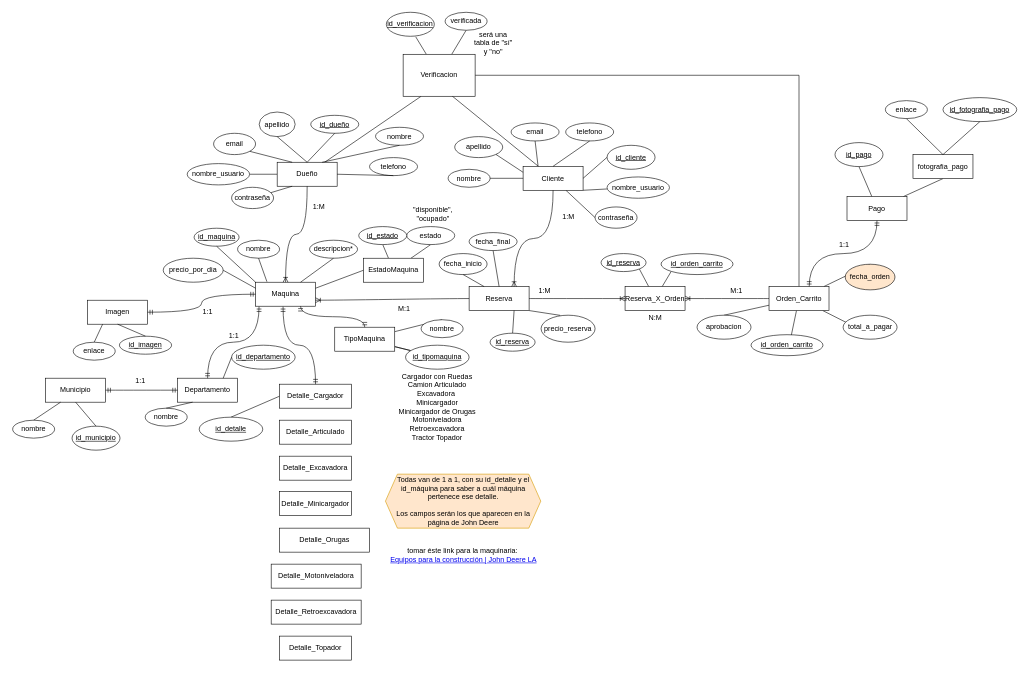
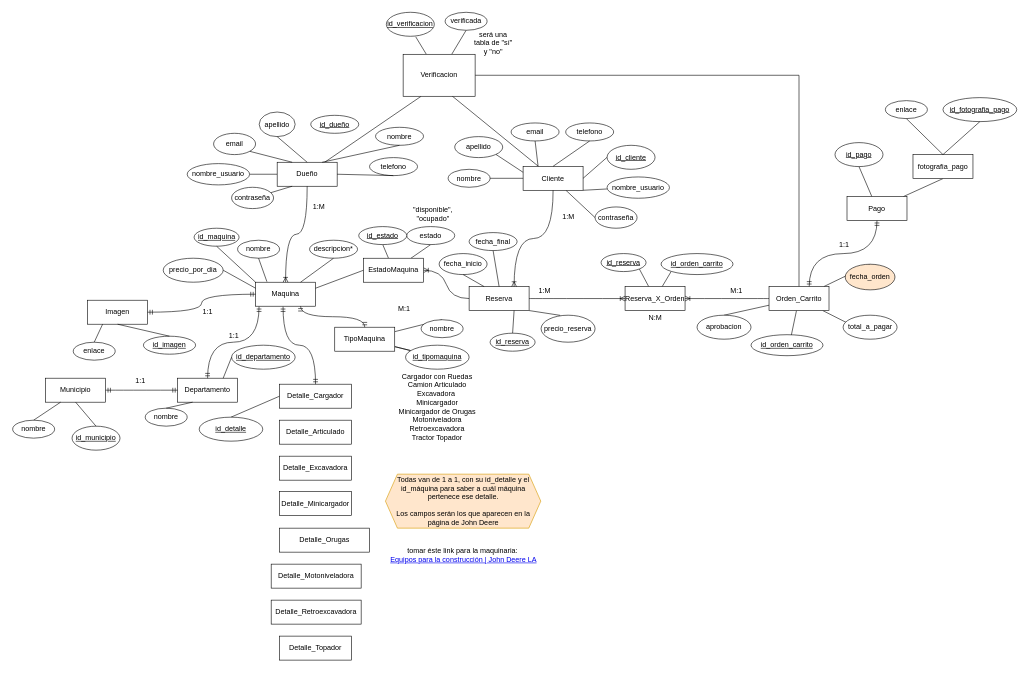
(321, 147) -> none
(383, 300) -> (445, 282)
(145, 345) -> (169, 345)
